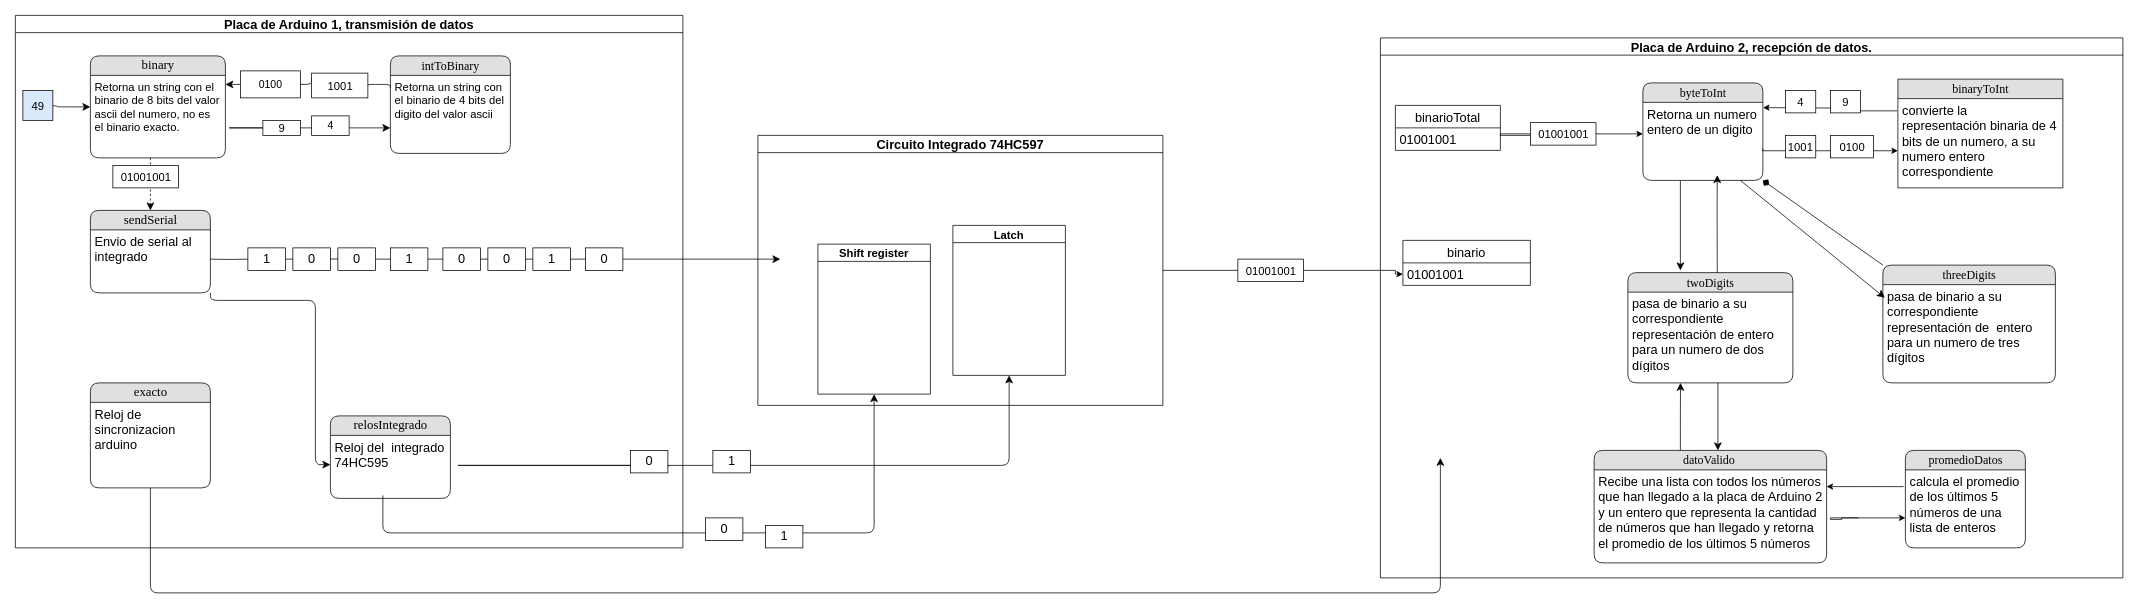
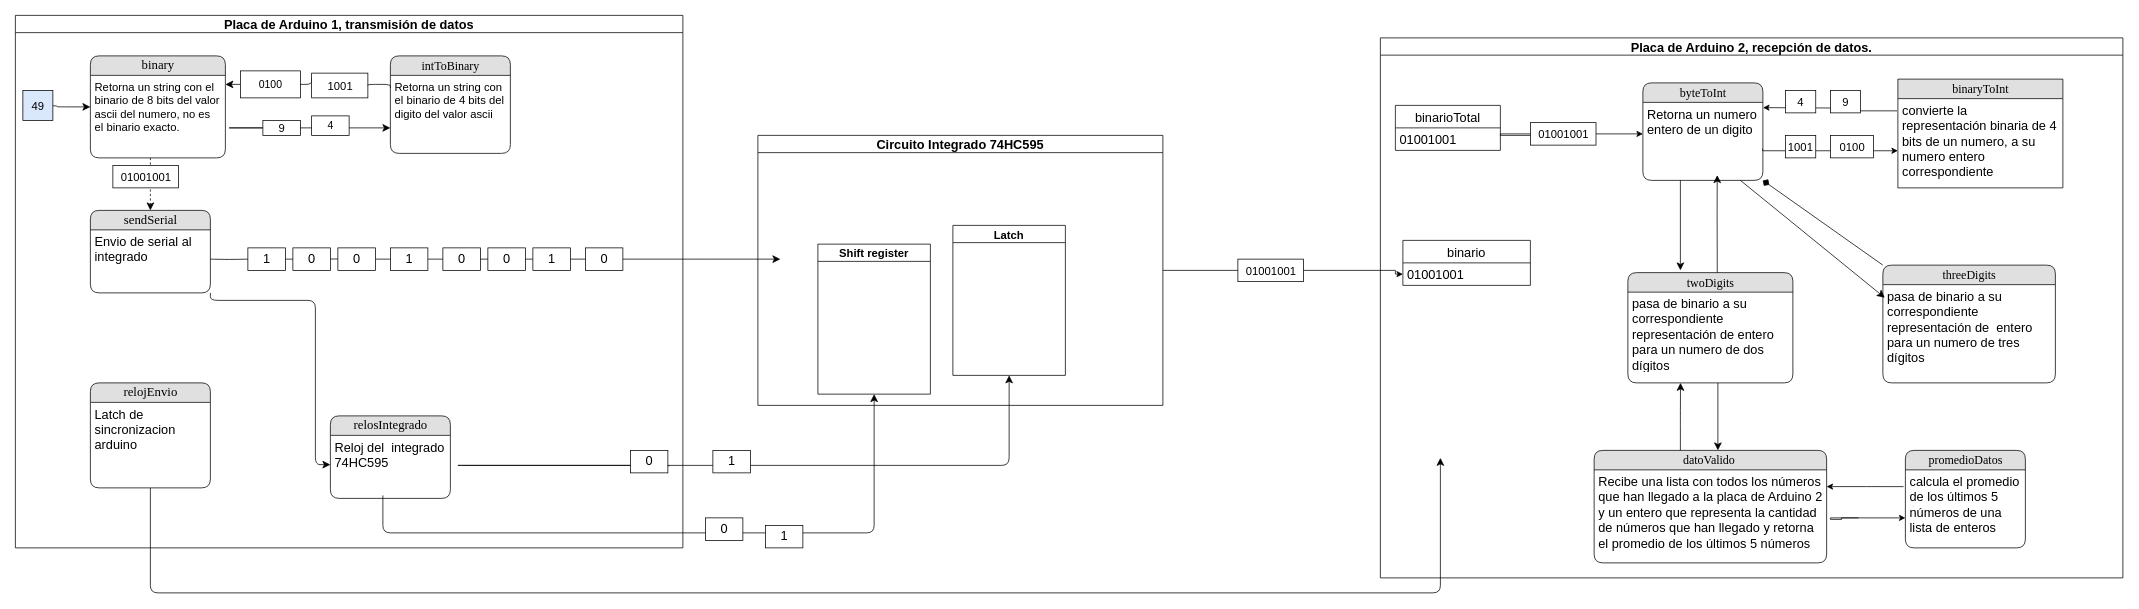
(960, 145) -> (960, 145)
(151, 393) -> (151, 393)
(151, 418) -> (151, 418)
